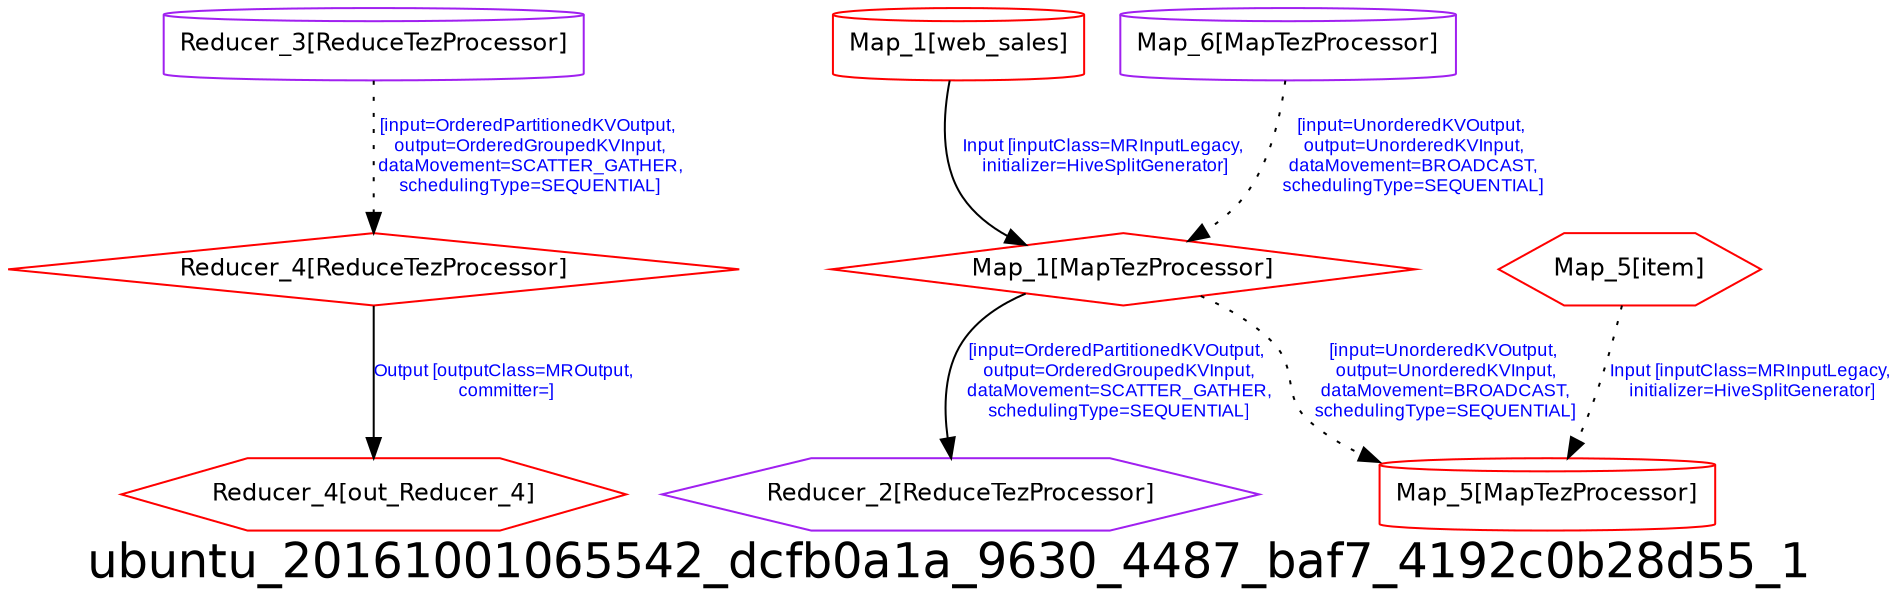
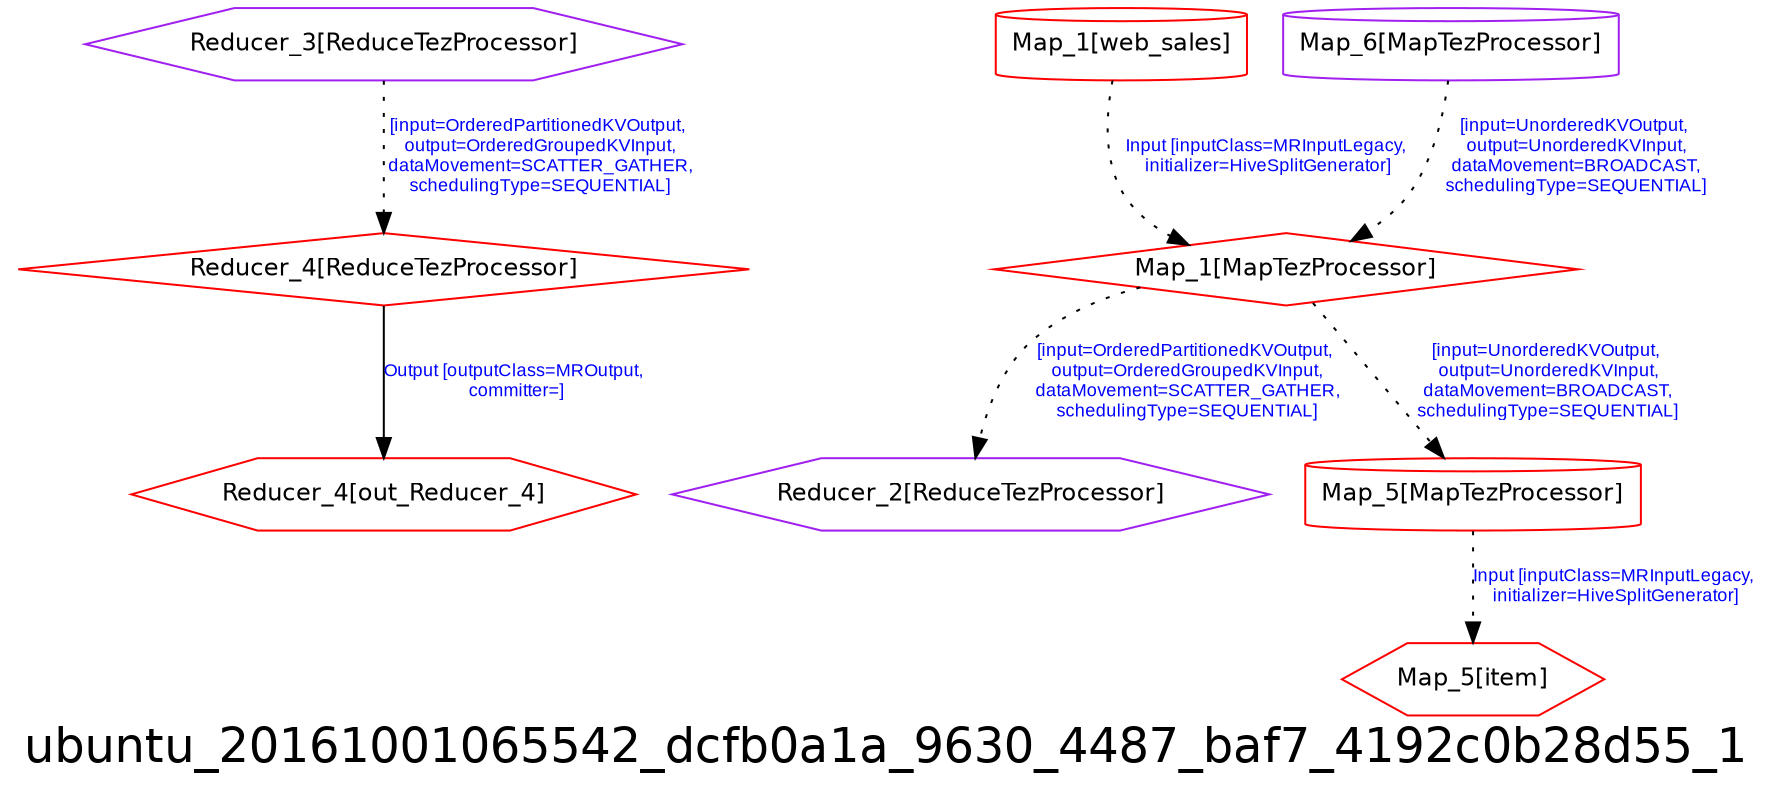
(374, 44) -> (384, 44)
(950, 170) -> (1113, 170)
(958, 350) -> (1036, 338)
(1603, 374) -> (1473, 577)
